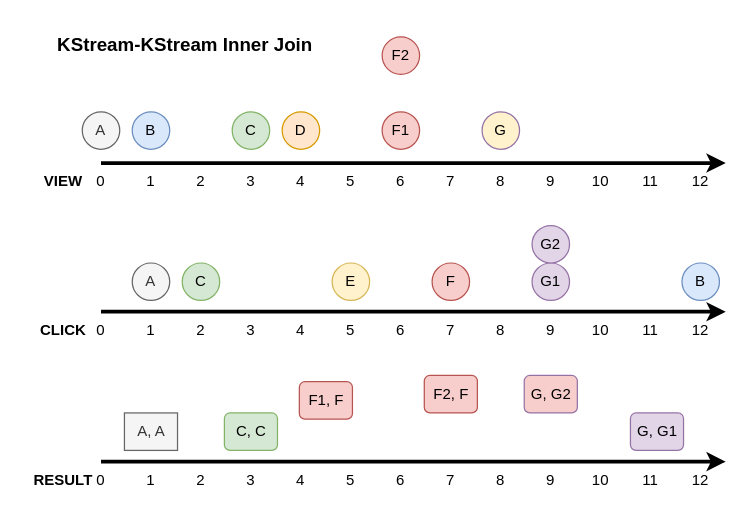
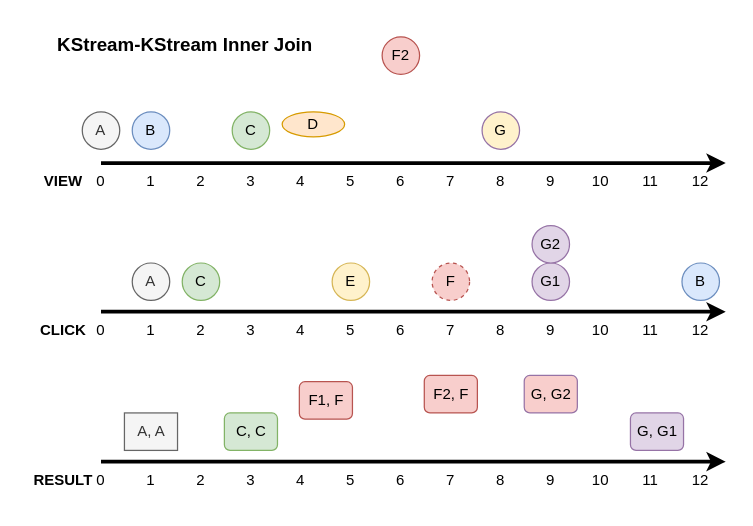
(301, 131) -> (313, 124)
(401, 131) -> none
(451, 282) -> (451, 282)
